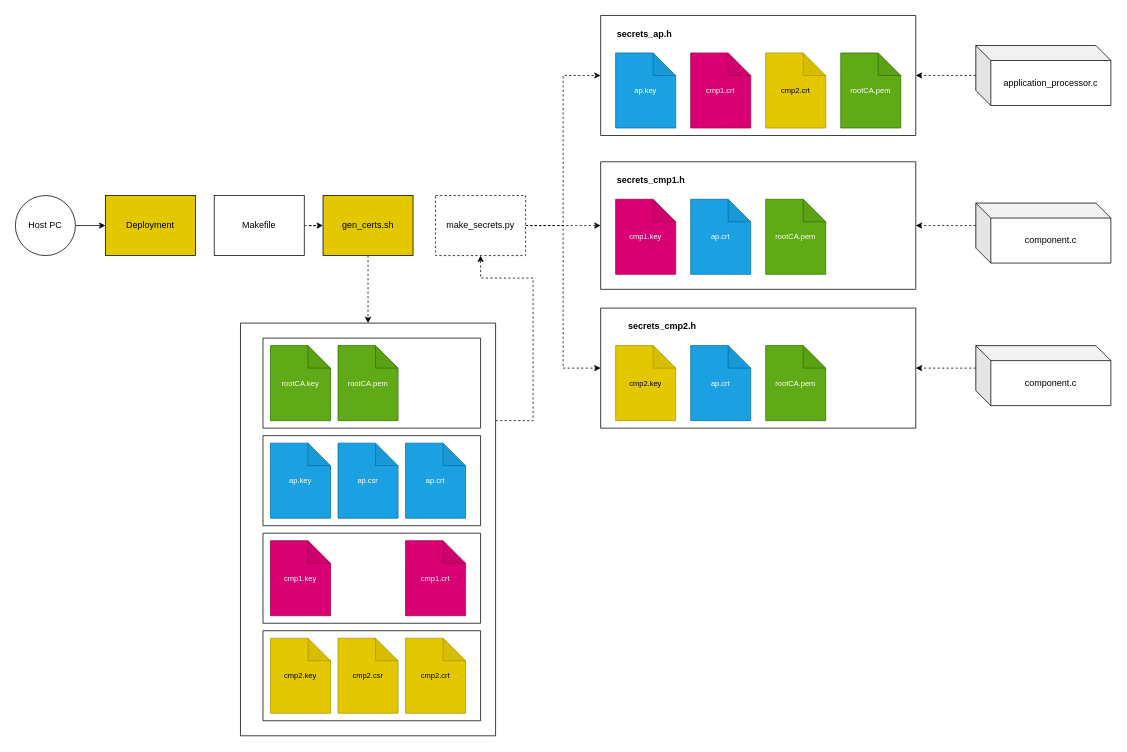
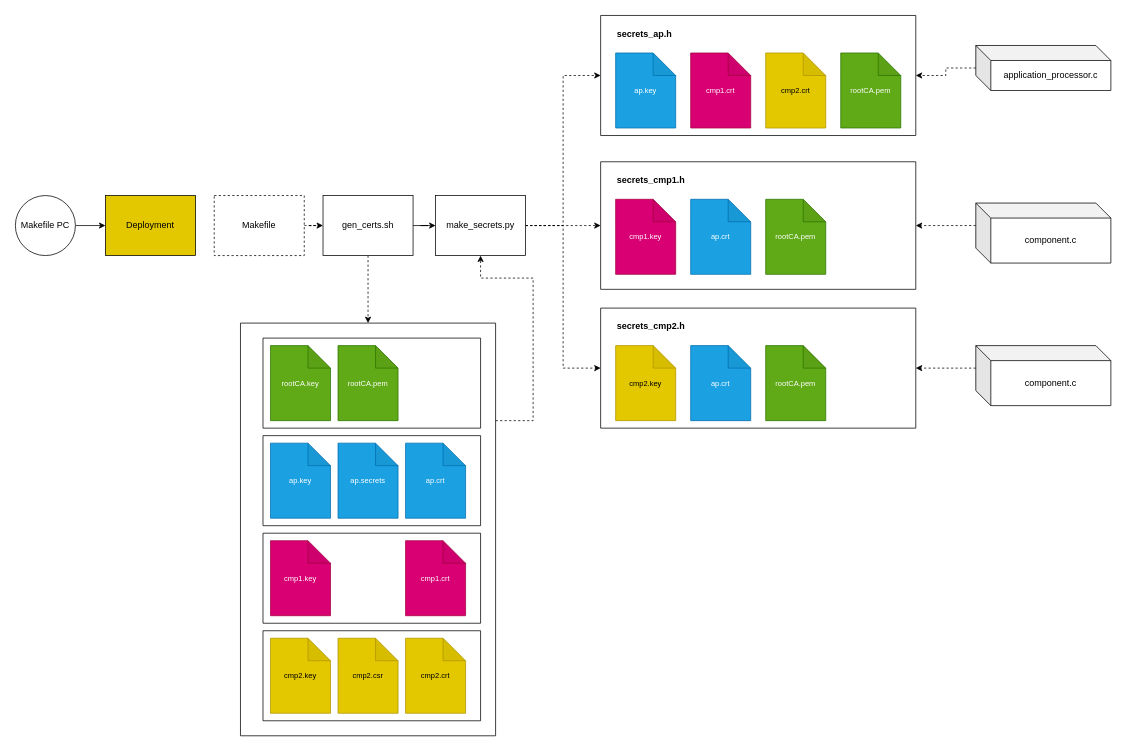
(1043, 75) -> (1043, 68)
(45, 225) -> (45, 225)
(259, 225) -> (259, 225)
(368, 225) -> (368, 225)
none -> (427, 225)
(480, 225) -> (480, 225)
(668, 327) -> (657, 327)
(368, 480) -> (368, 480)
